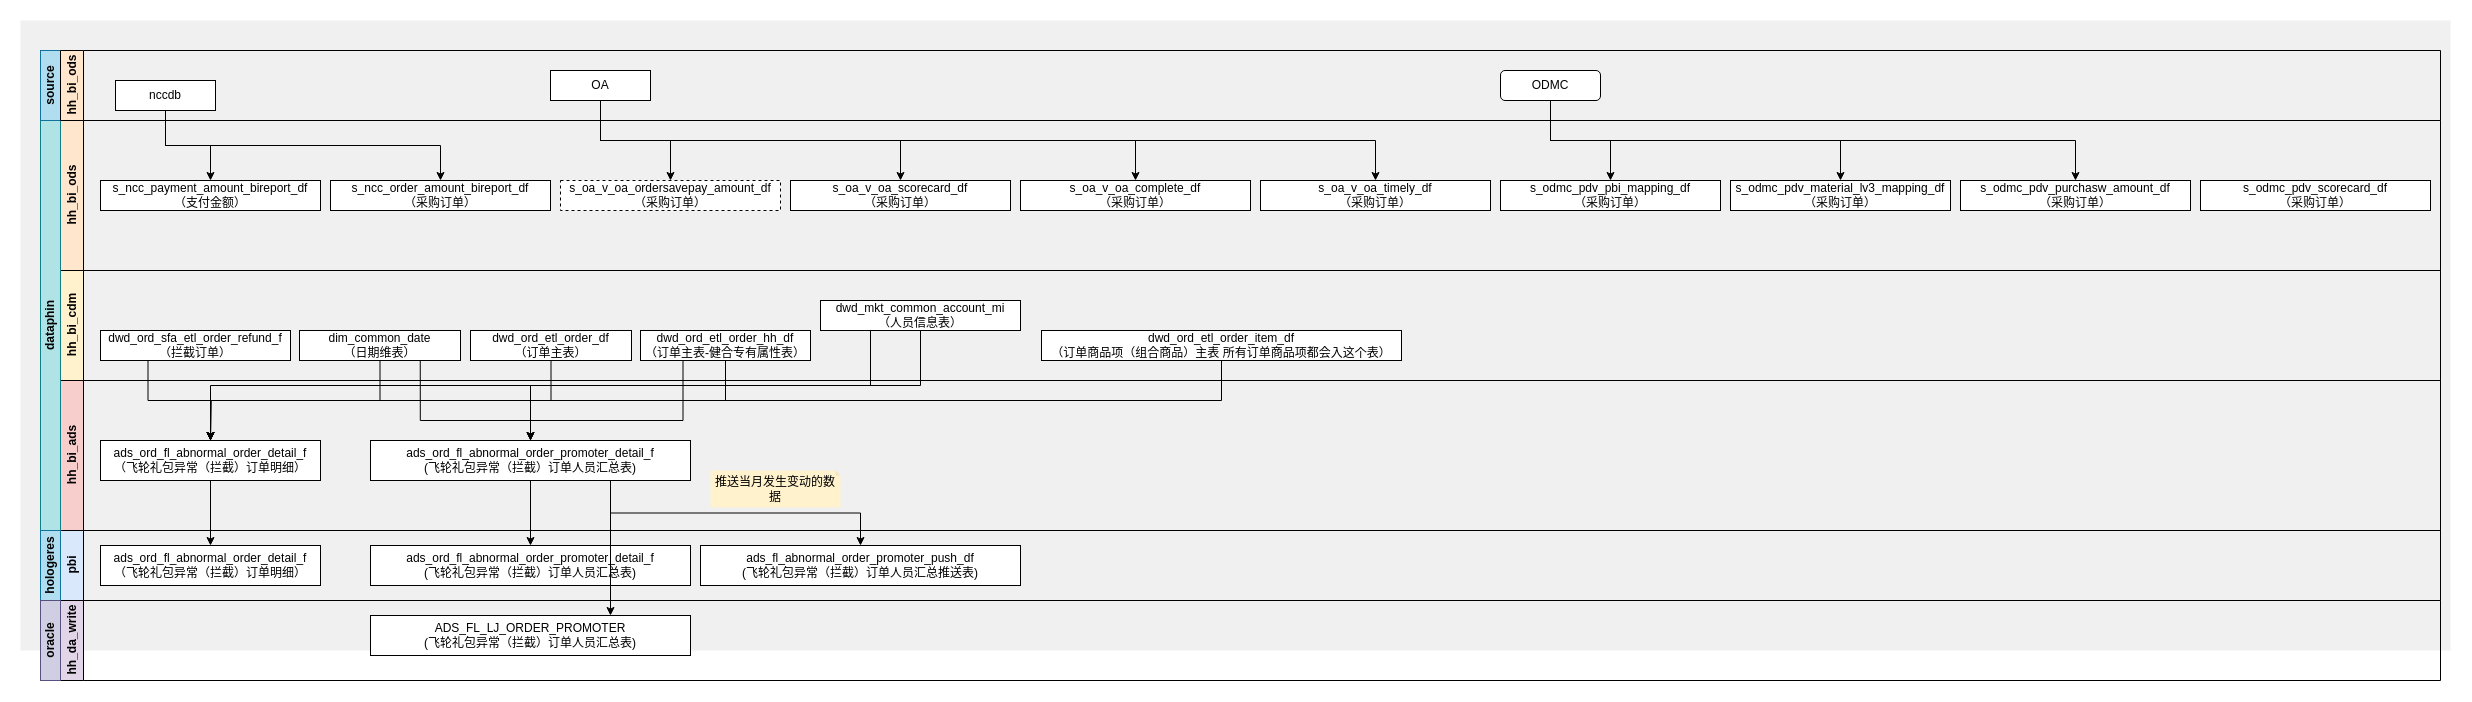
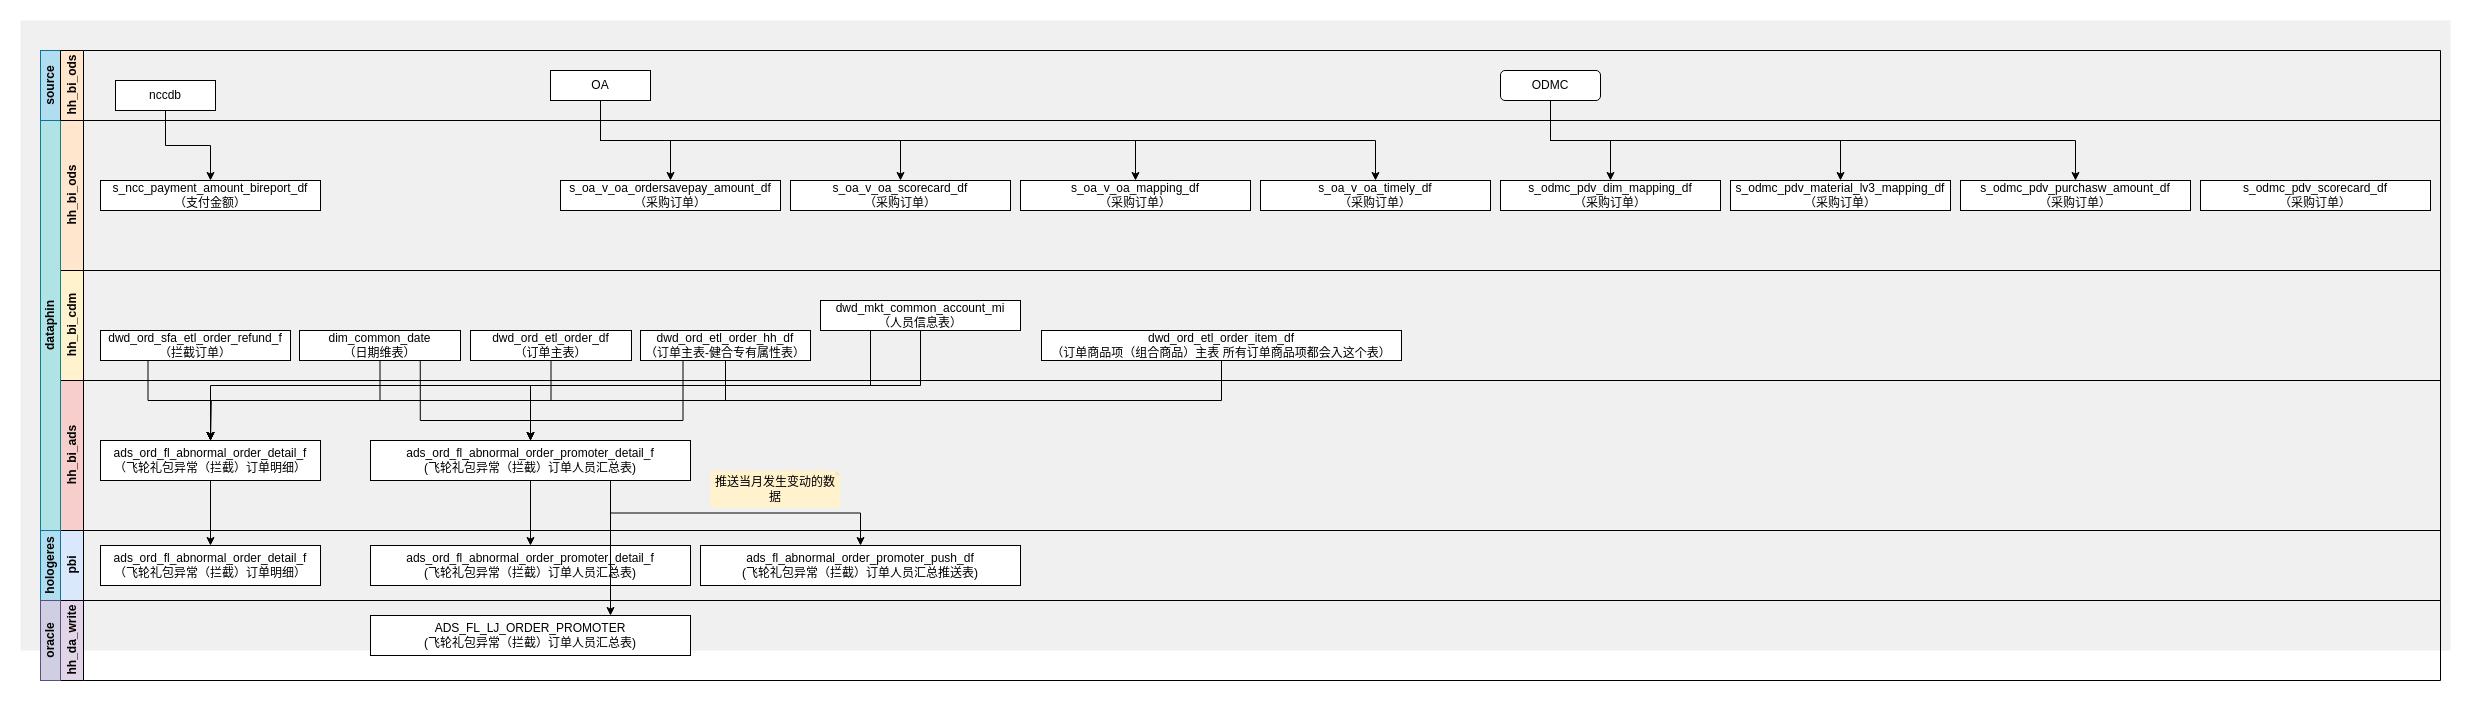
(340, 146) -> none
(441, 196) -> none
(671, 196) -> (671, 196)
(1136, 196) -> (1136, 196)
(1611, 196) -> (1611, 196)
